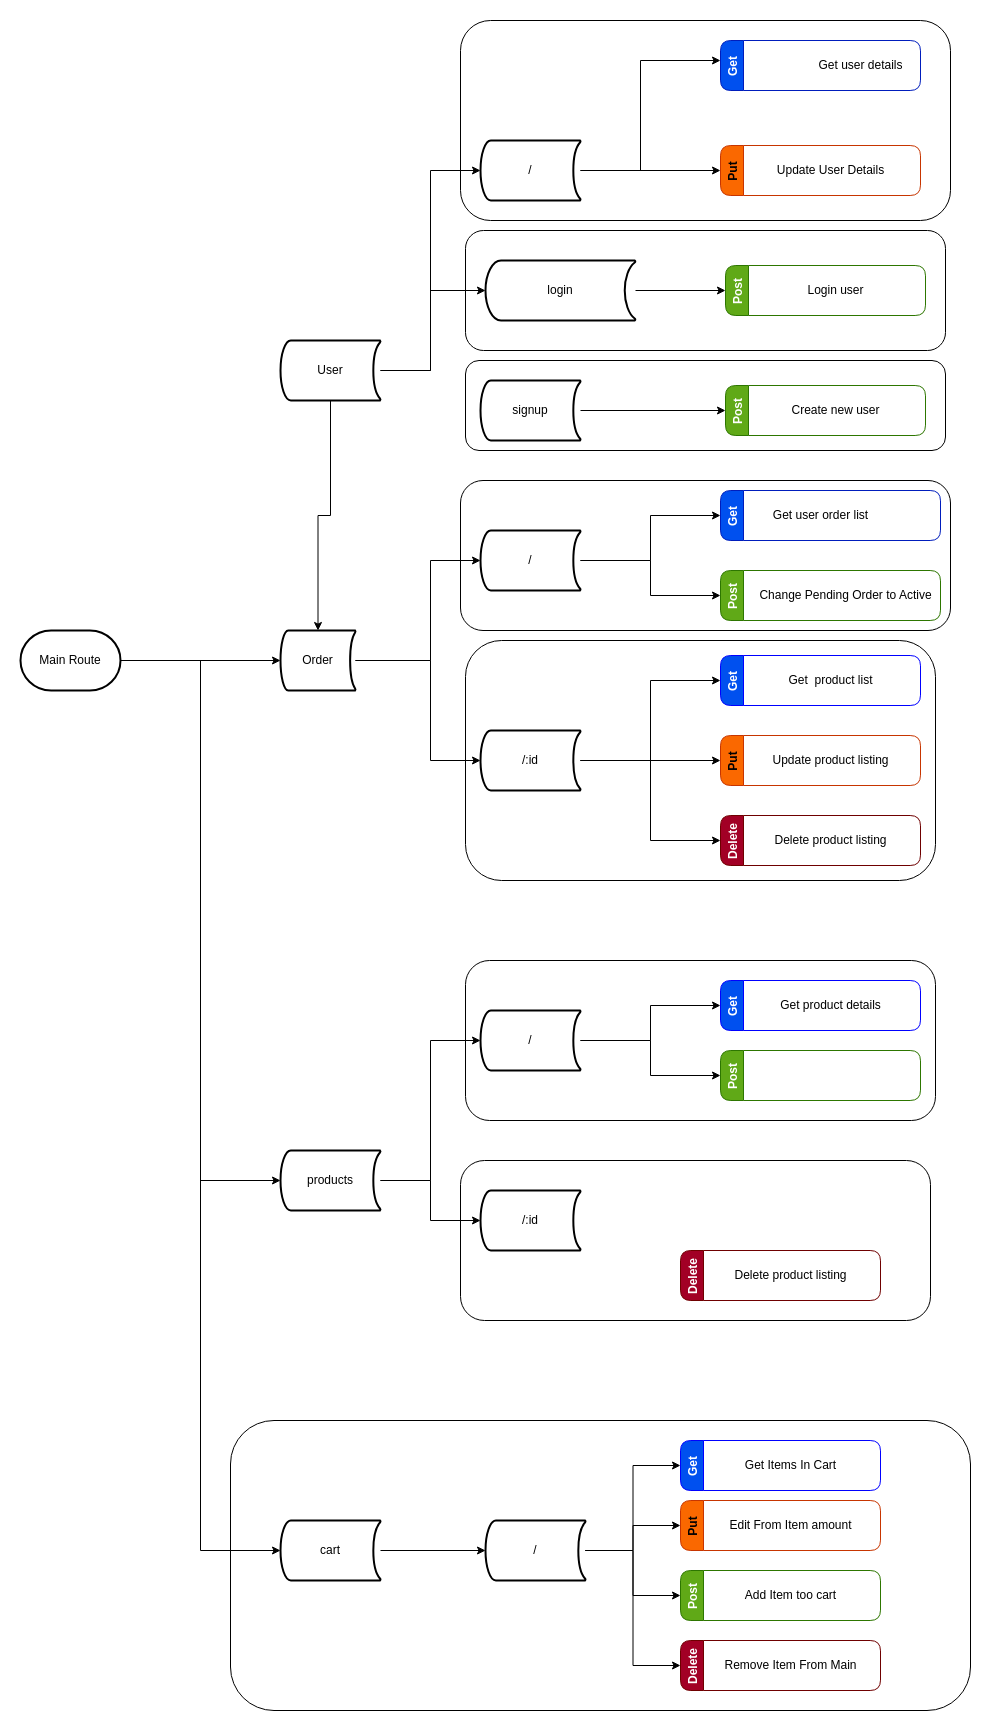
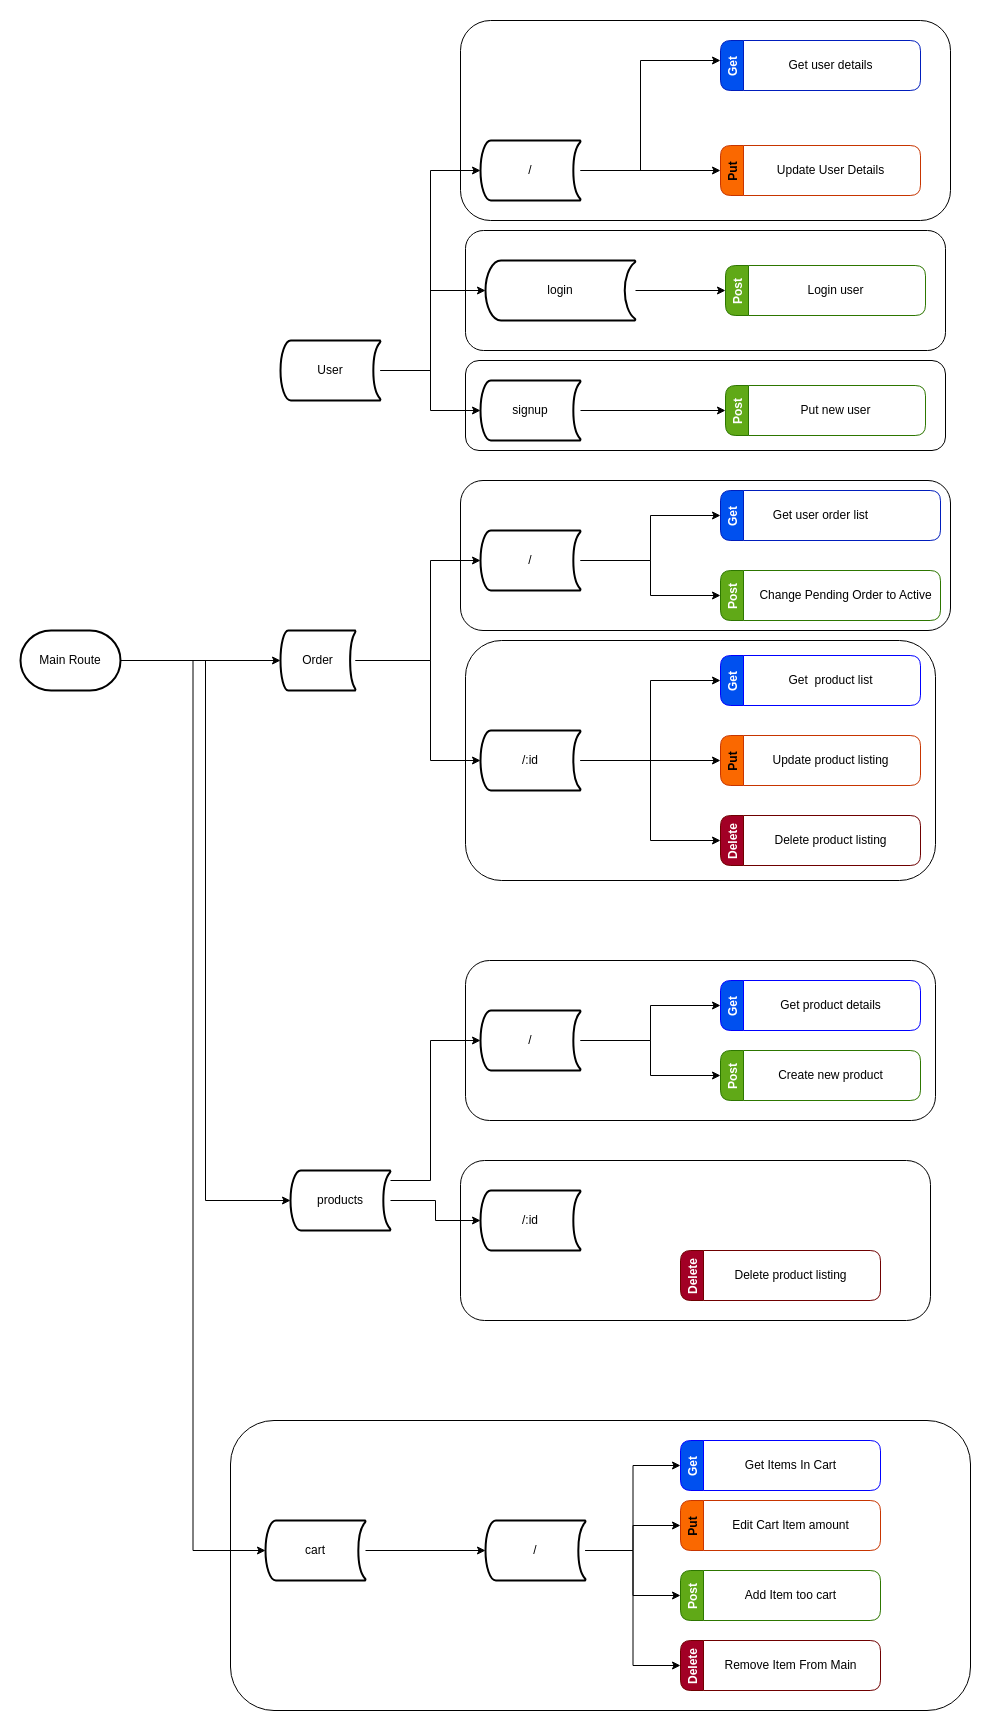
(861, 66) -> (831, 66)
(836, 411) -> (836, 411)
(328, 516) -> (433, 411)
none -> (831, 1076)
(331, 1181) -> (341, 1201)
(791, 1526) -> (791, 1526)
(331, 1551) -> (316, 1551)
